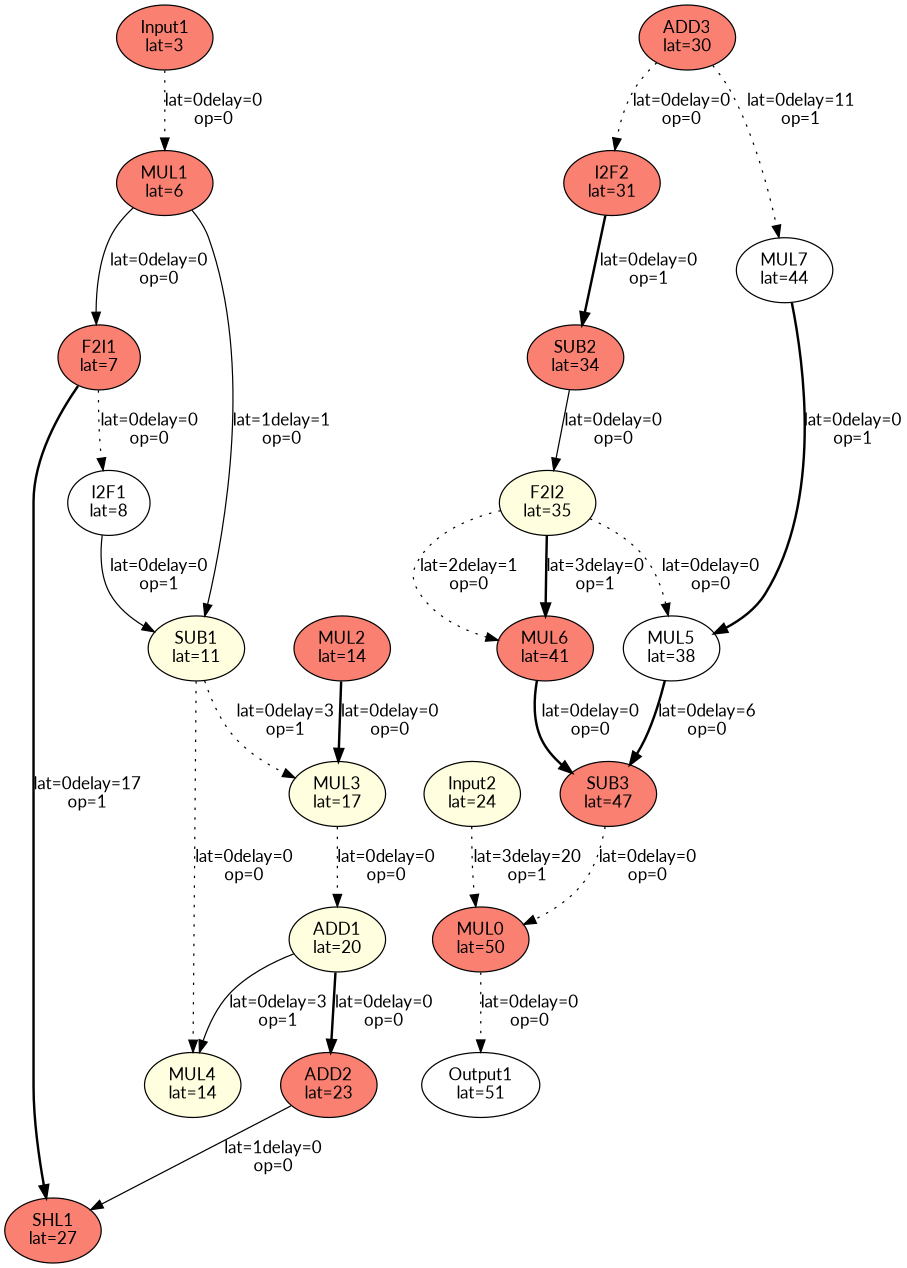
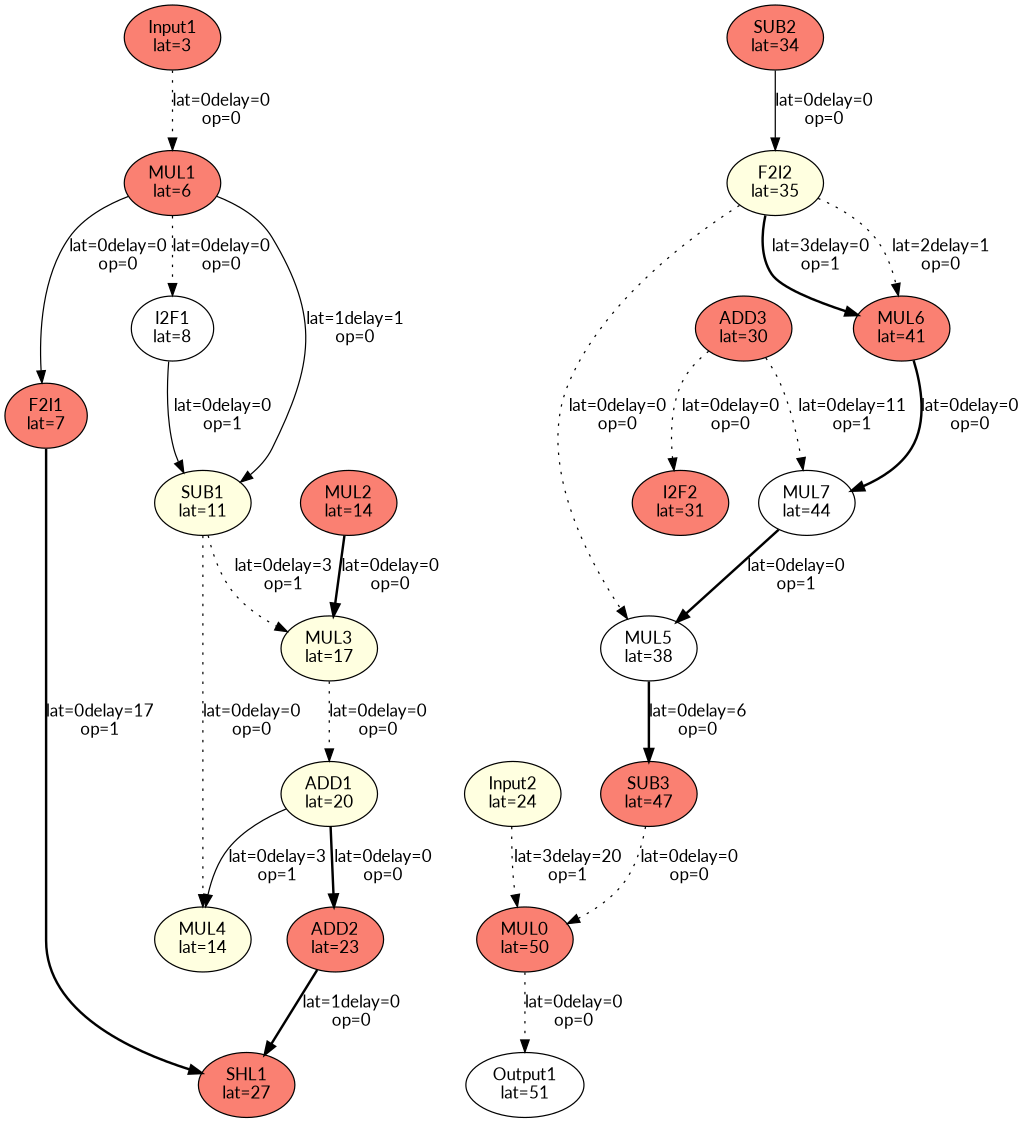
(595, 264) -> none
(99, 424) -> (172, 250)
(537, 727) -> (917, 435)
(196, 1155) -> (294, 1007)
